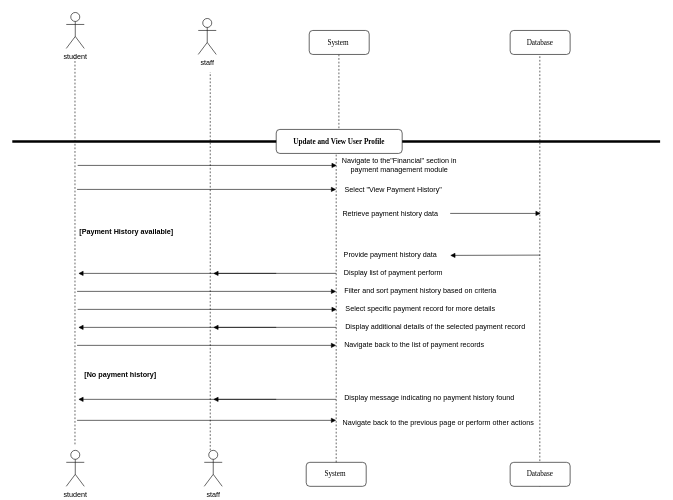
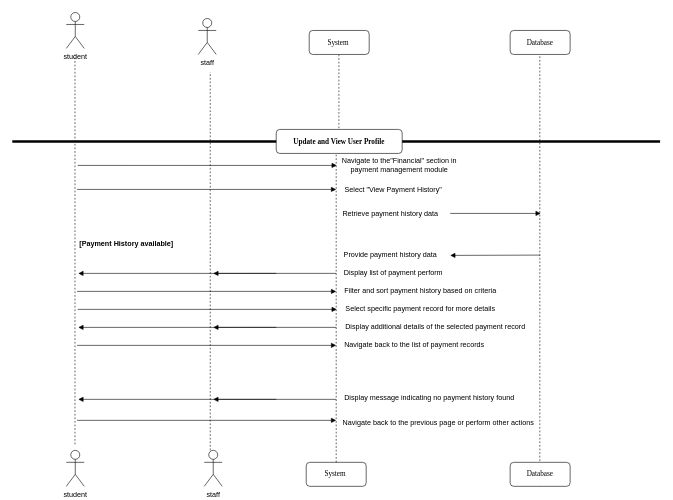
(126, 231) -> (126, 243)
(120, 375) -> none
